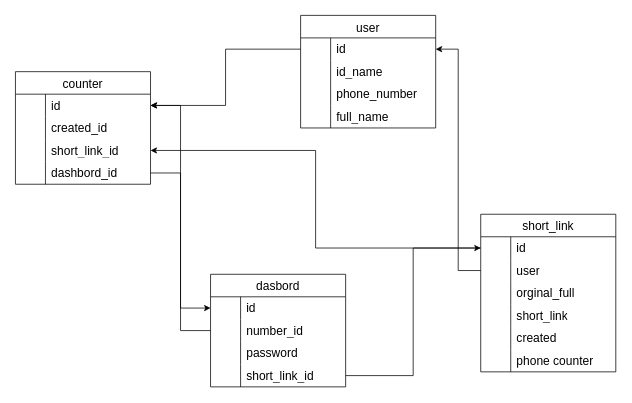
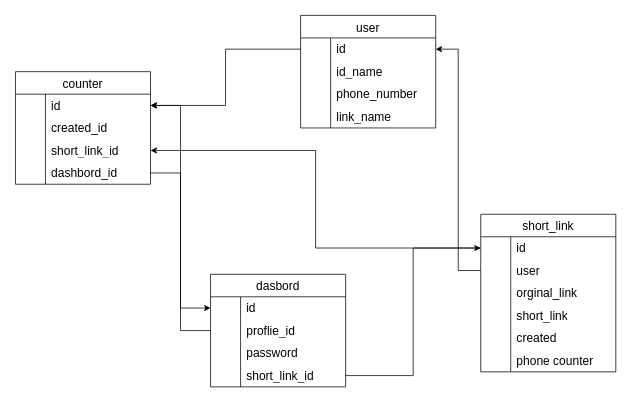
(363, 117) -> (363, 117)
(550, 293) -> (550, 293)
(275, 330) -> (275, 330)
